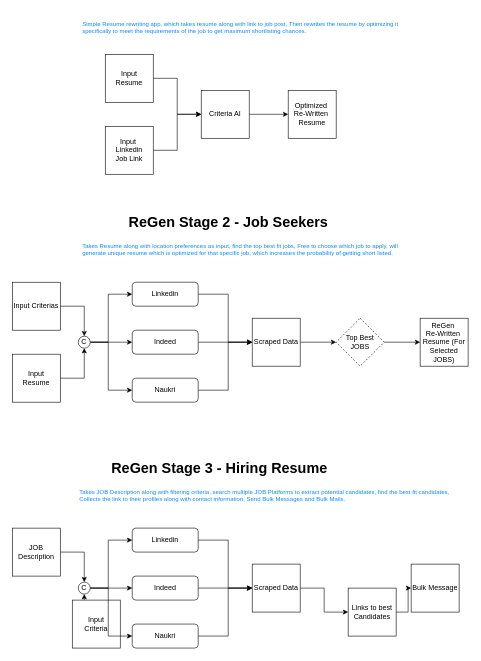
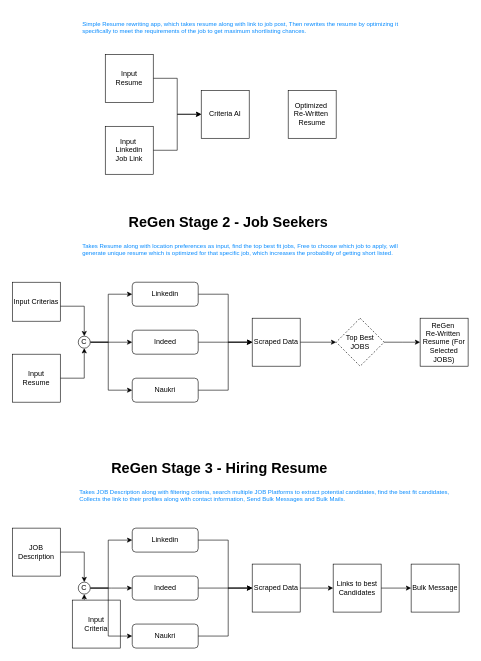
(282, 114) -> none
(36, 306) -> (36, 302)
(372, 612) -> (357, 588)
